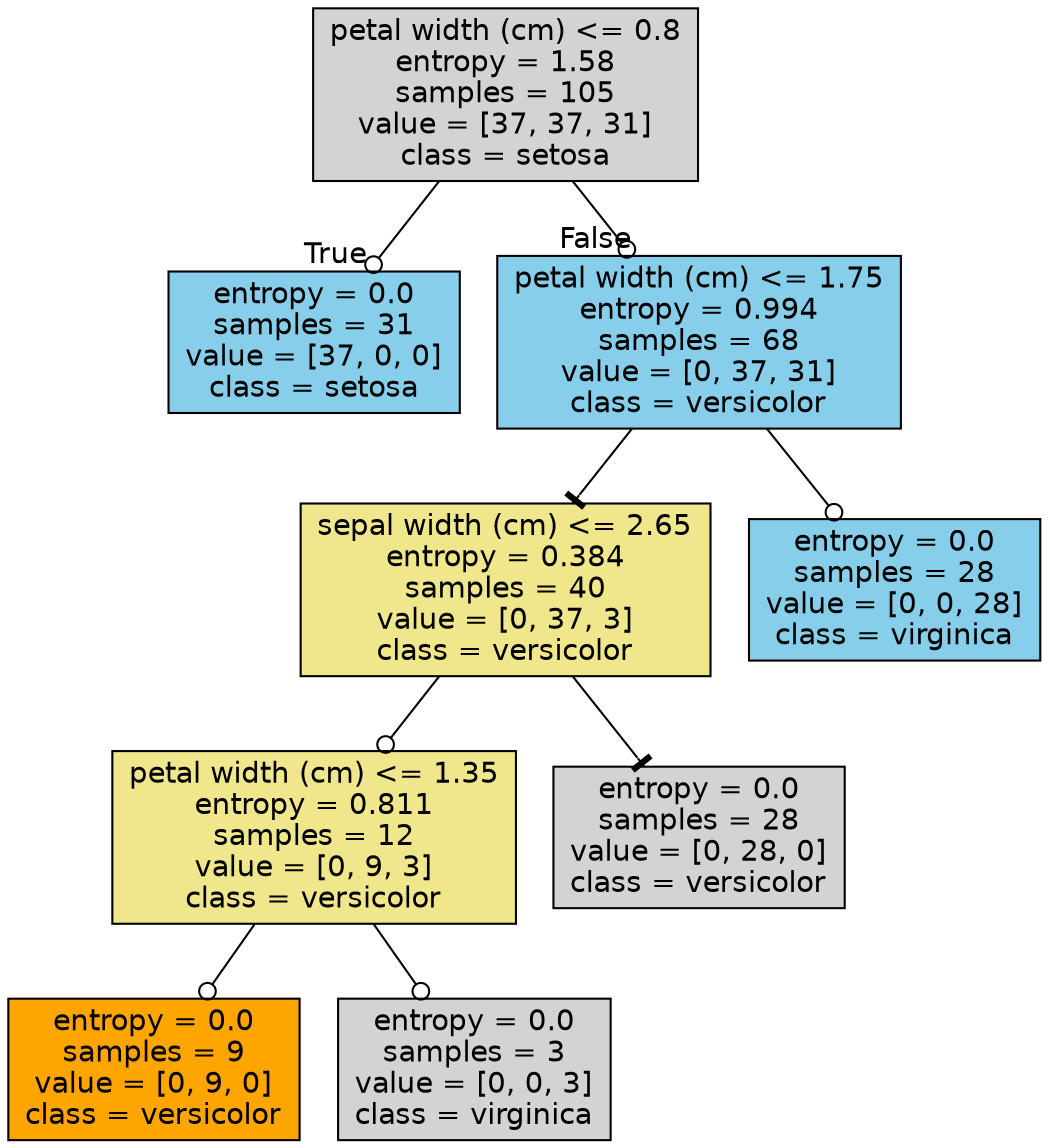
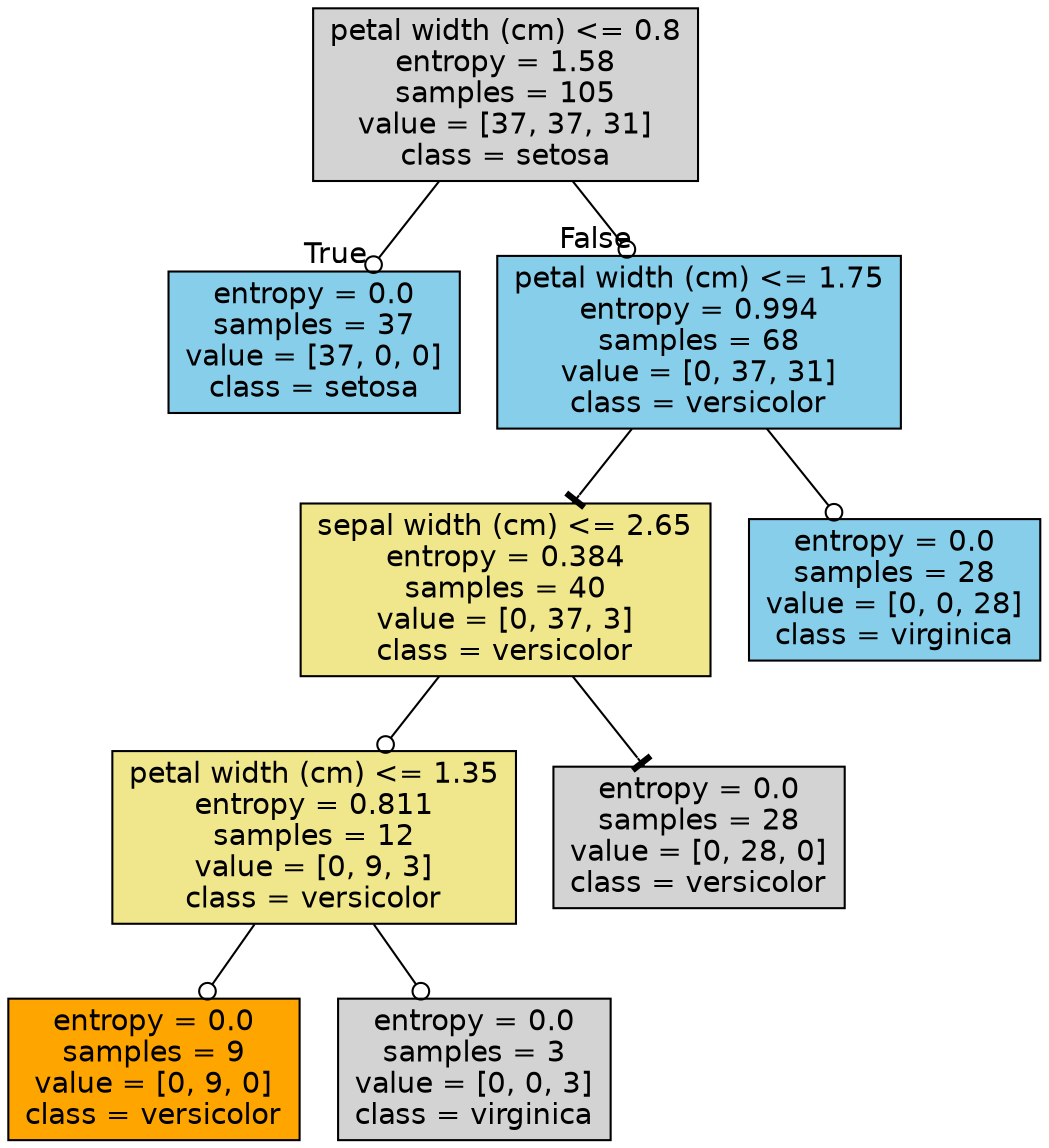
(314, 342) -> (314, 342)
